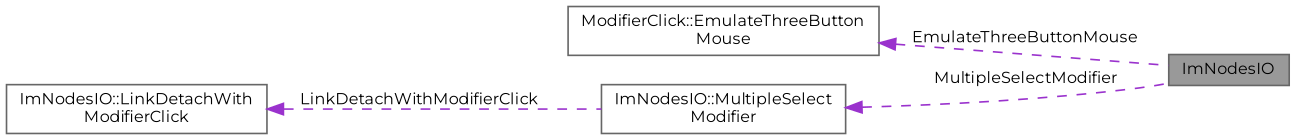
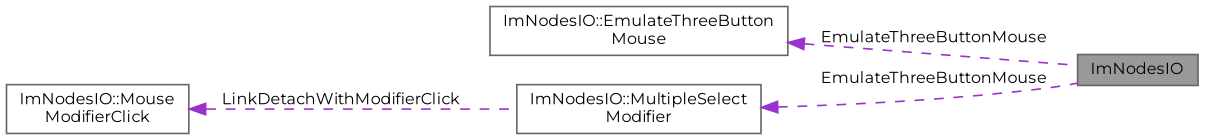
(724, 31) -> (639, 31)
(1024, 79) -> (933, 79)
(137, 109) -> (98, 109)
